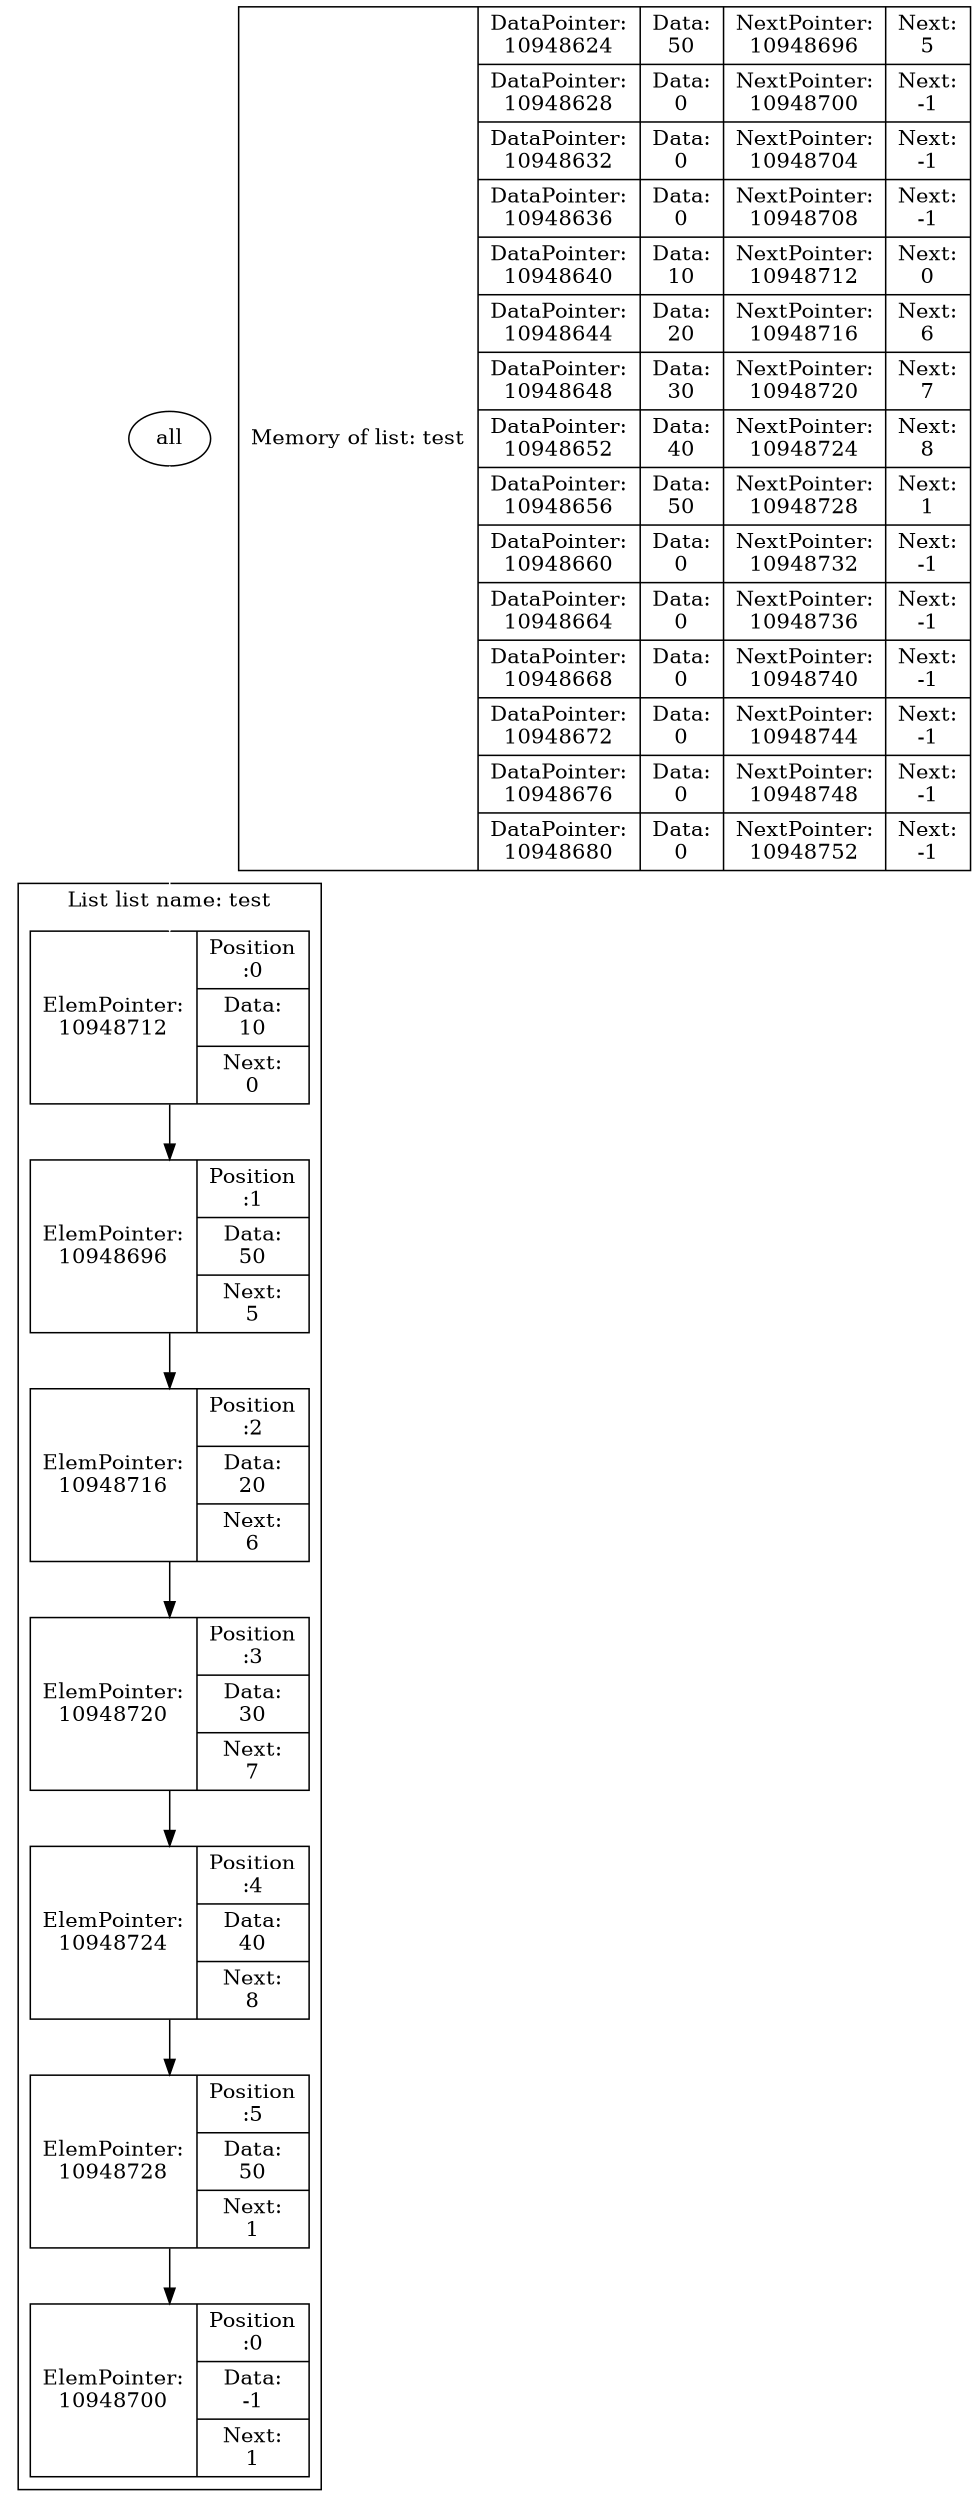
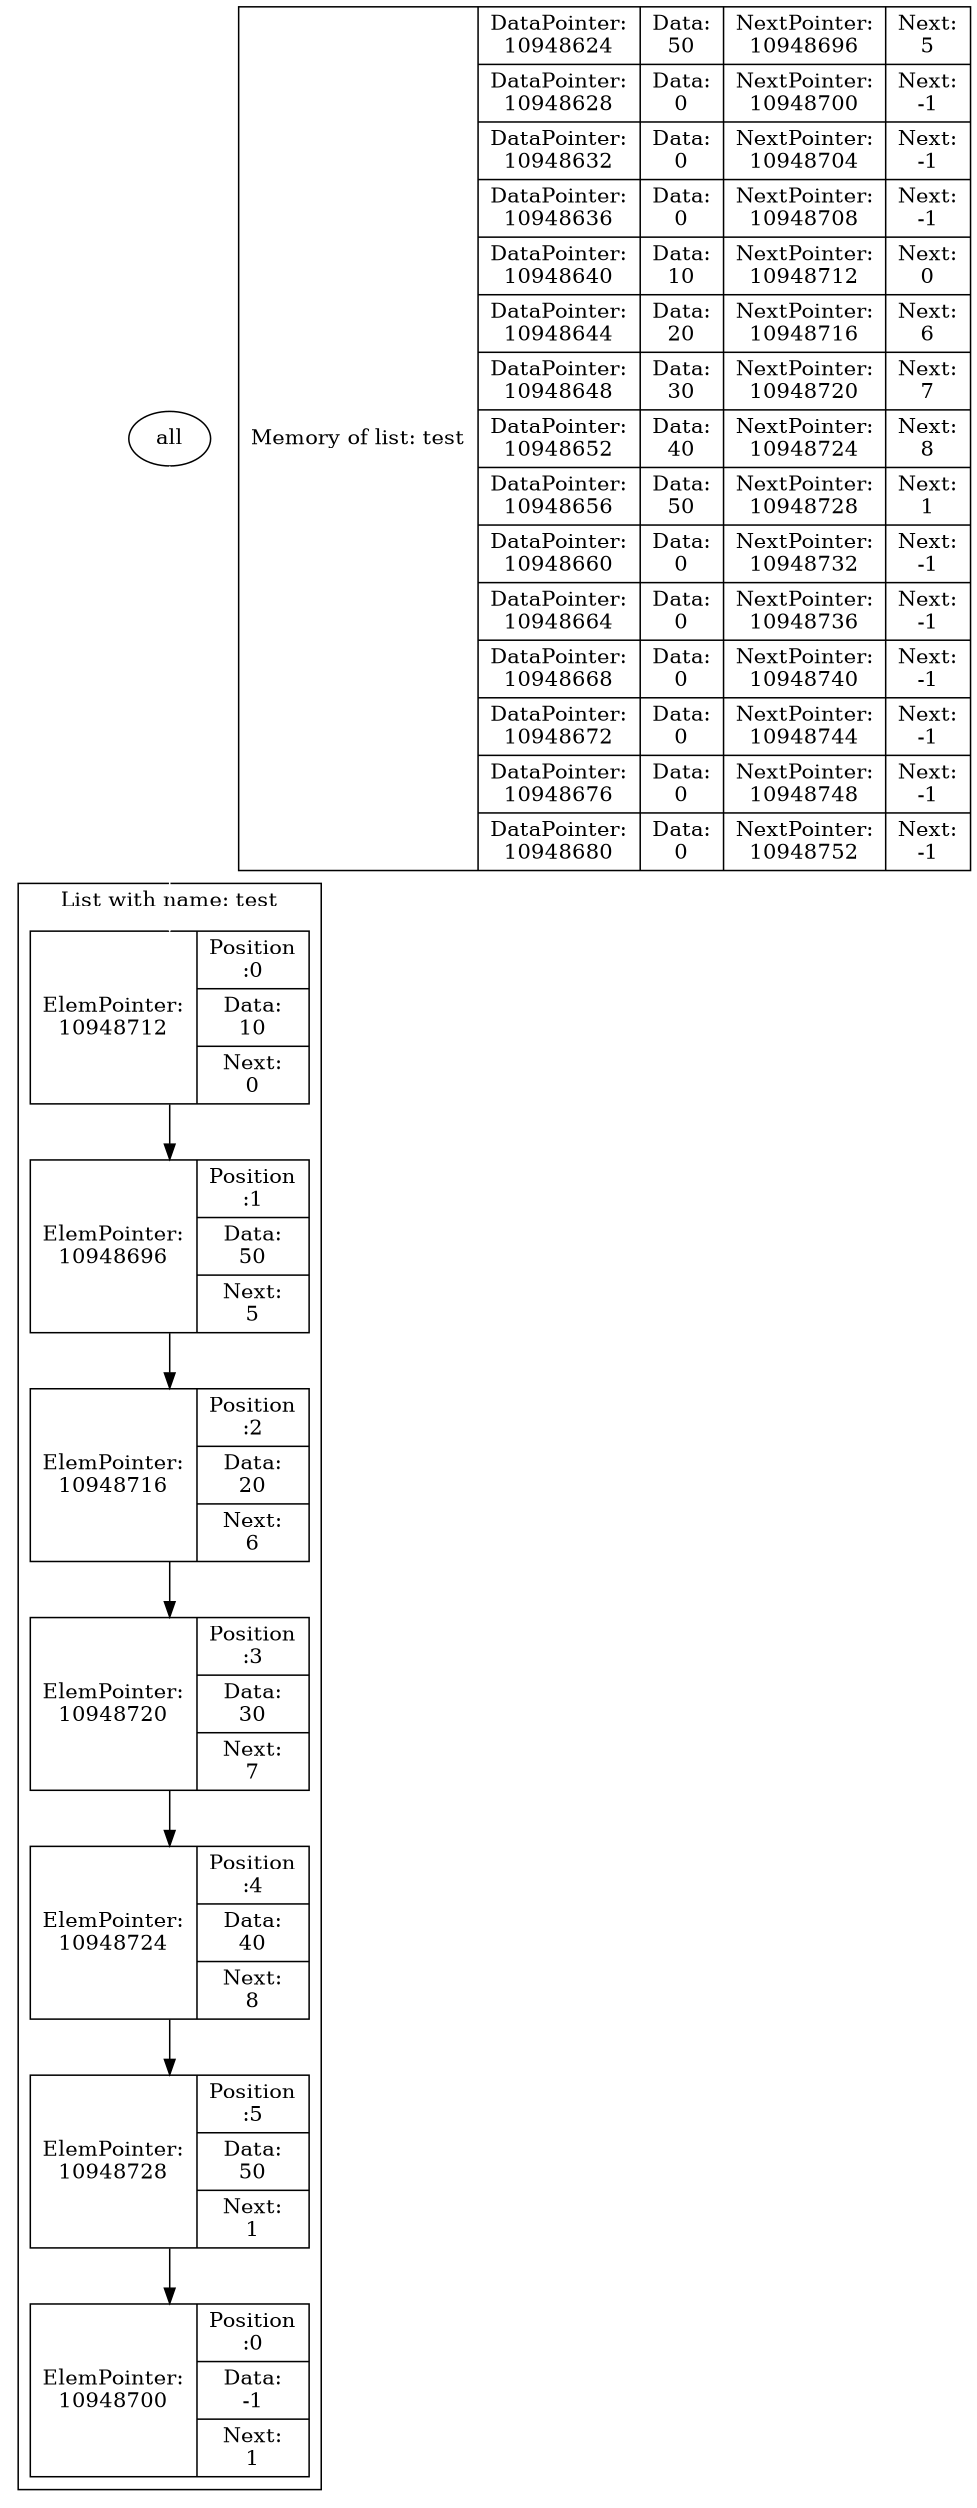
(170, 901) -> (170, 901)
